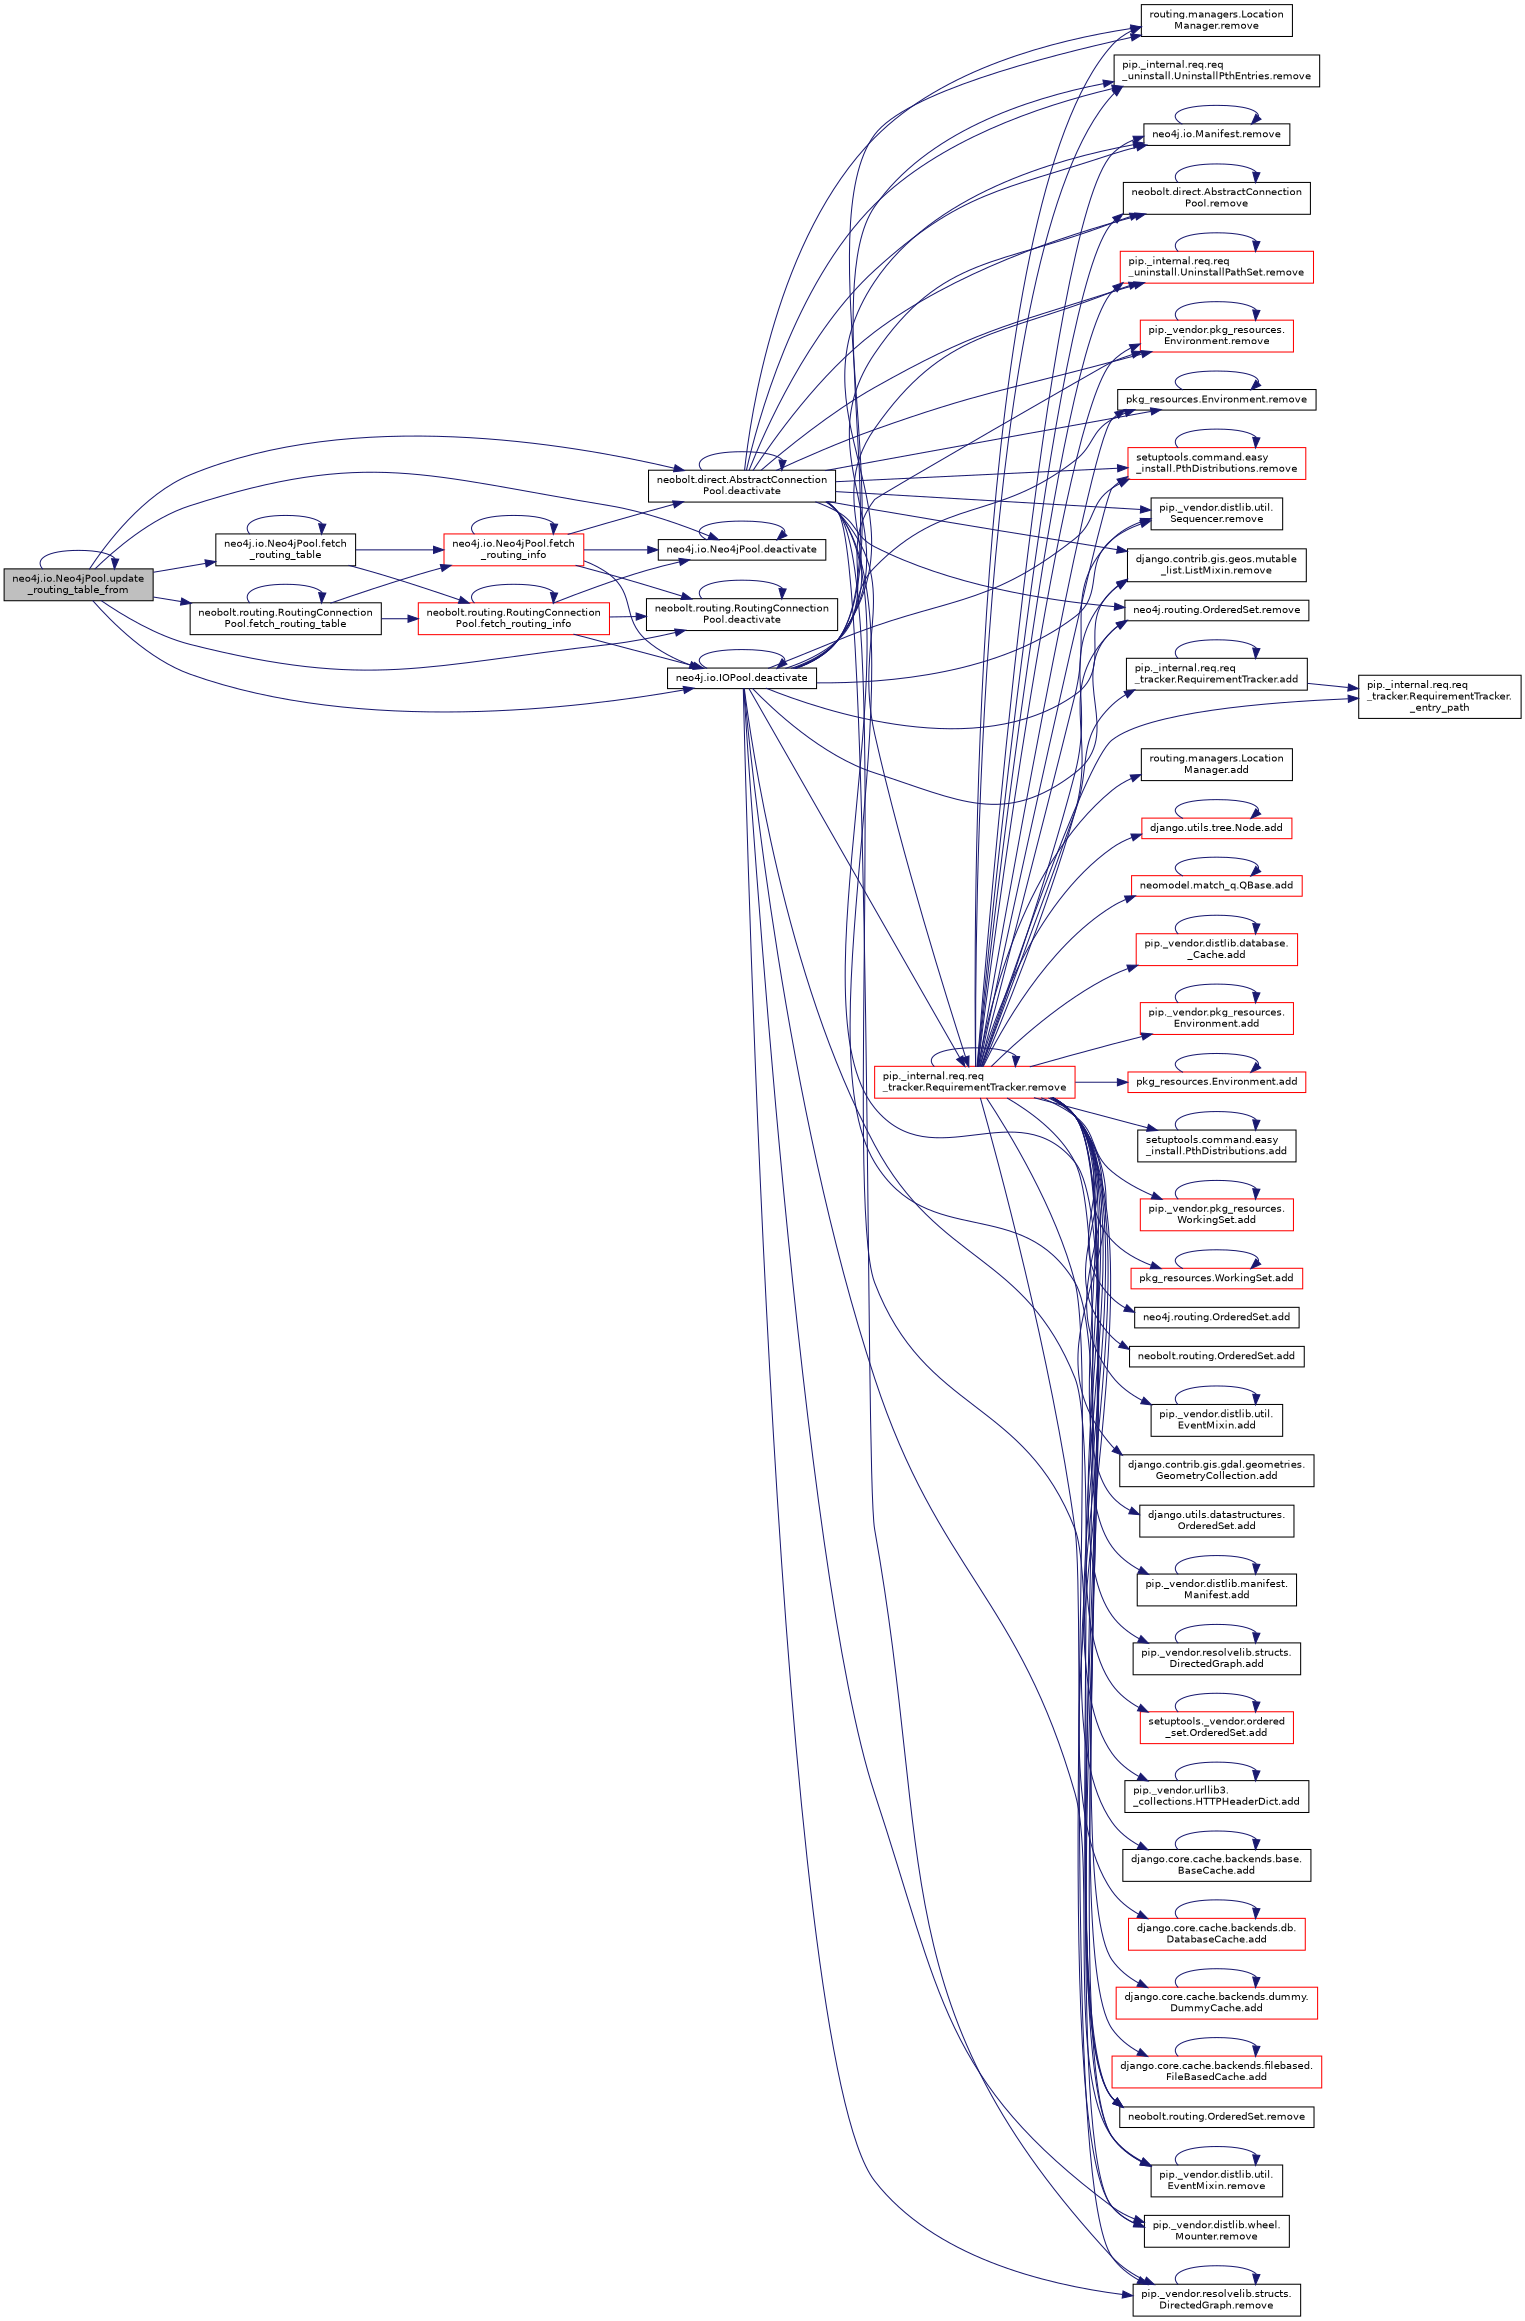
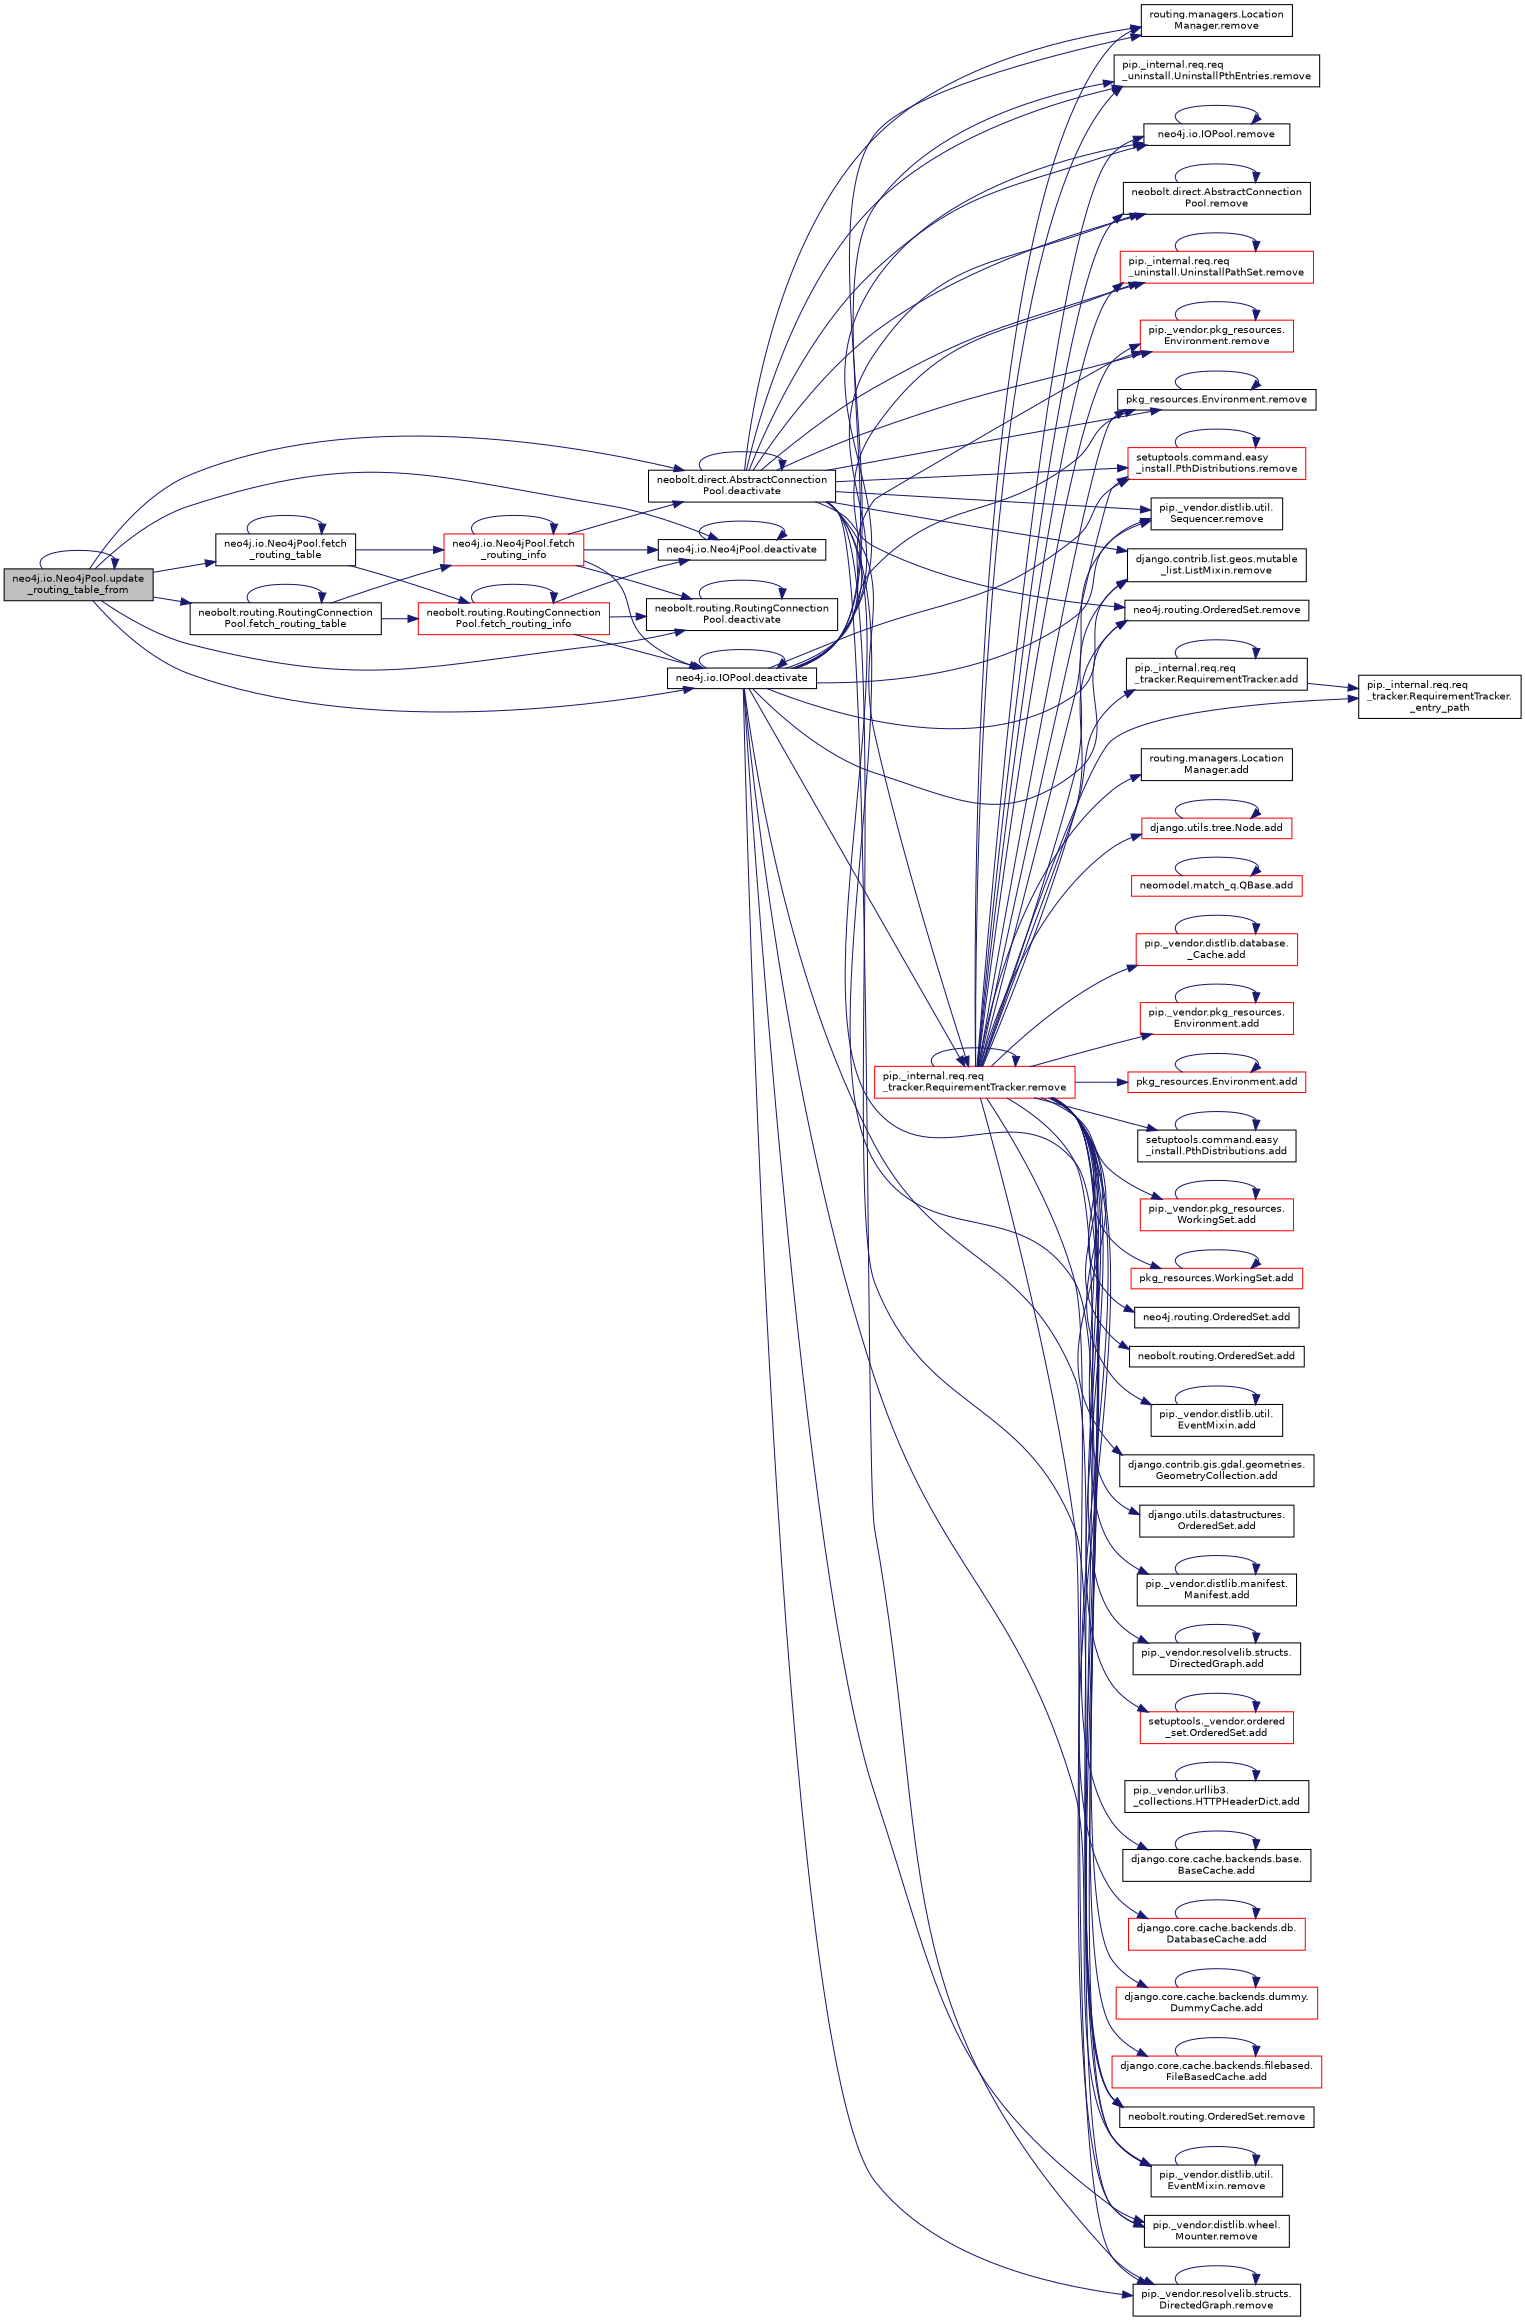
(1217, 135) -> (1217, 135)
(1217, 565) -> (1217, 565)
(1042, 972) -> none
(1095, 1438) -> none
